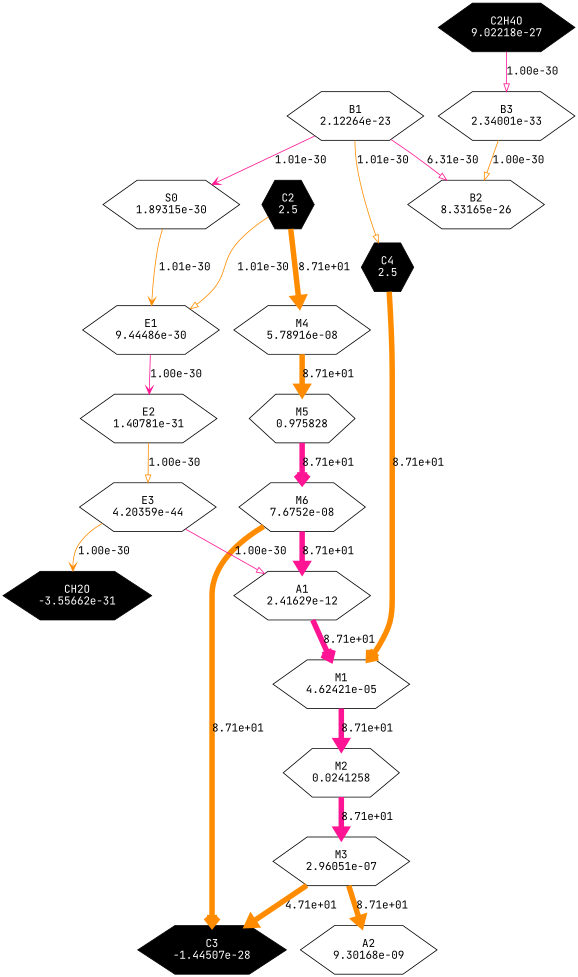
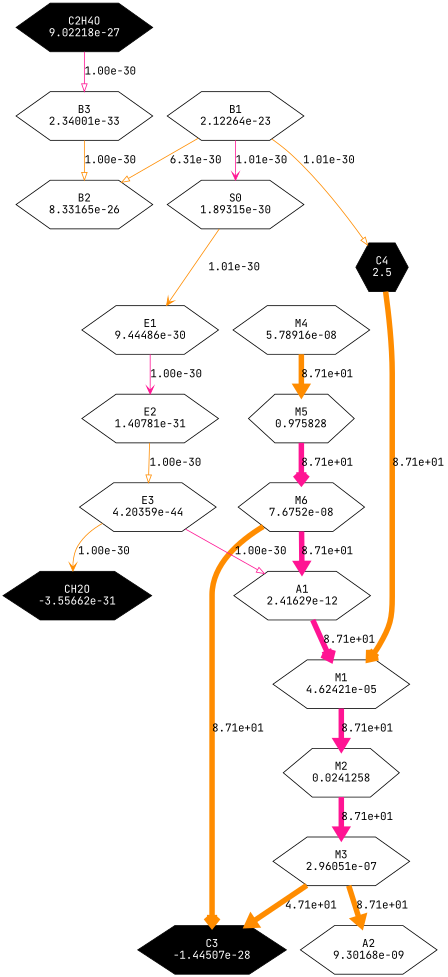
(416, 157) -> (163, 158)
(288, 205) -> none
